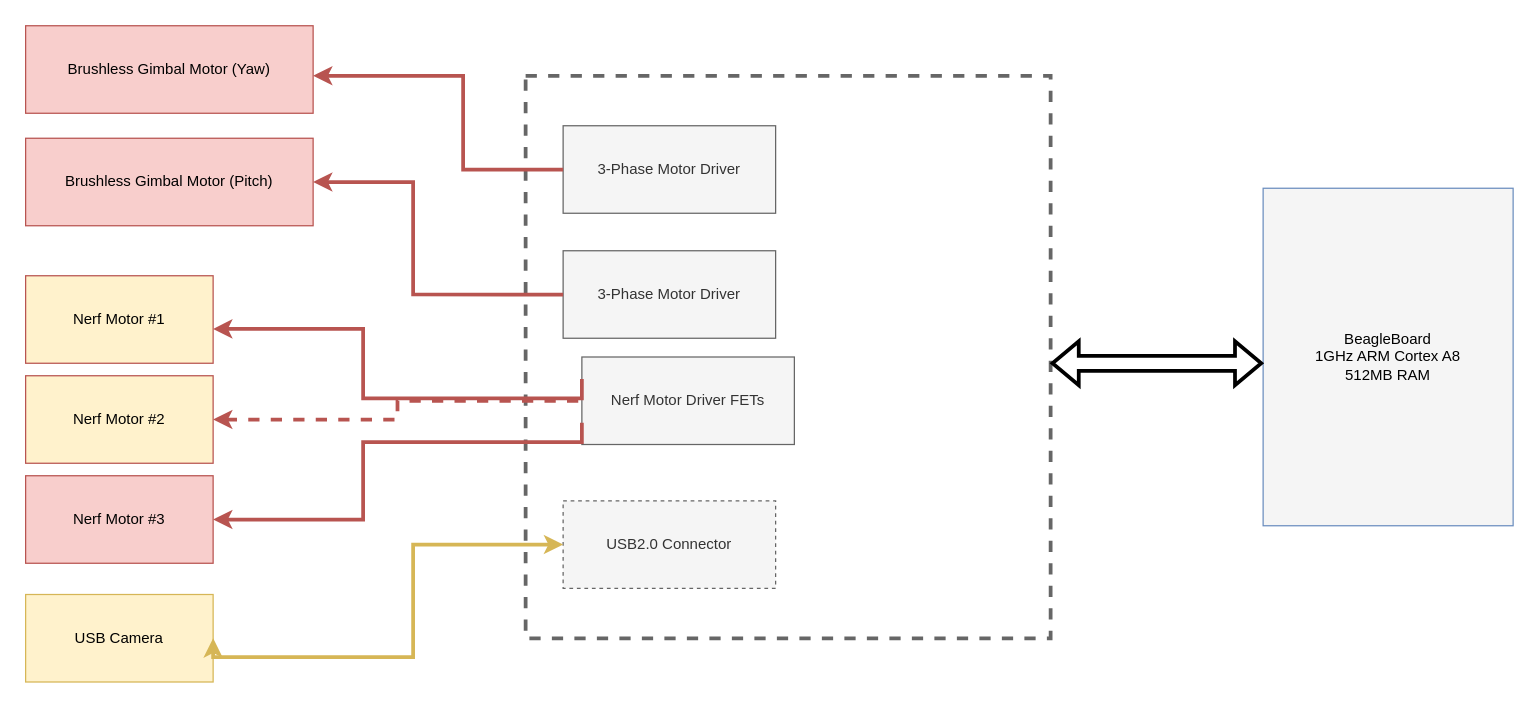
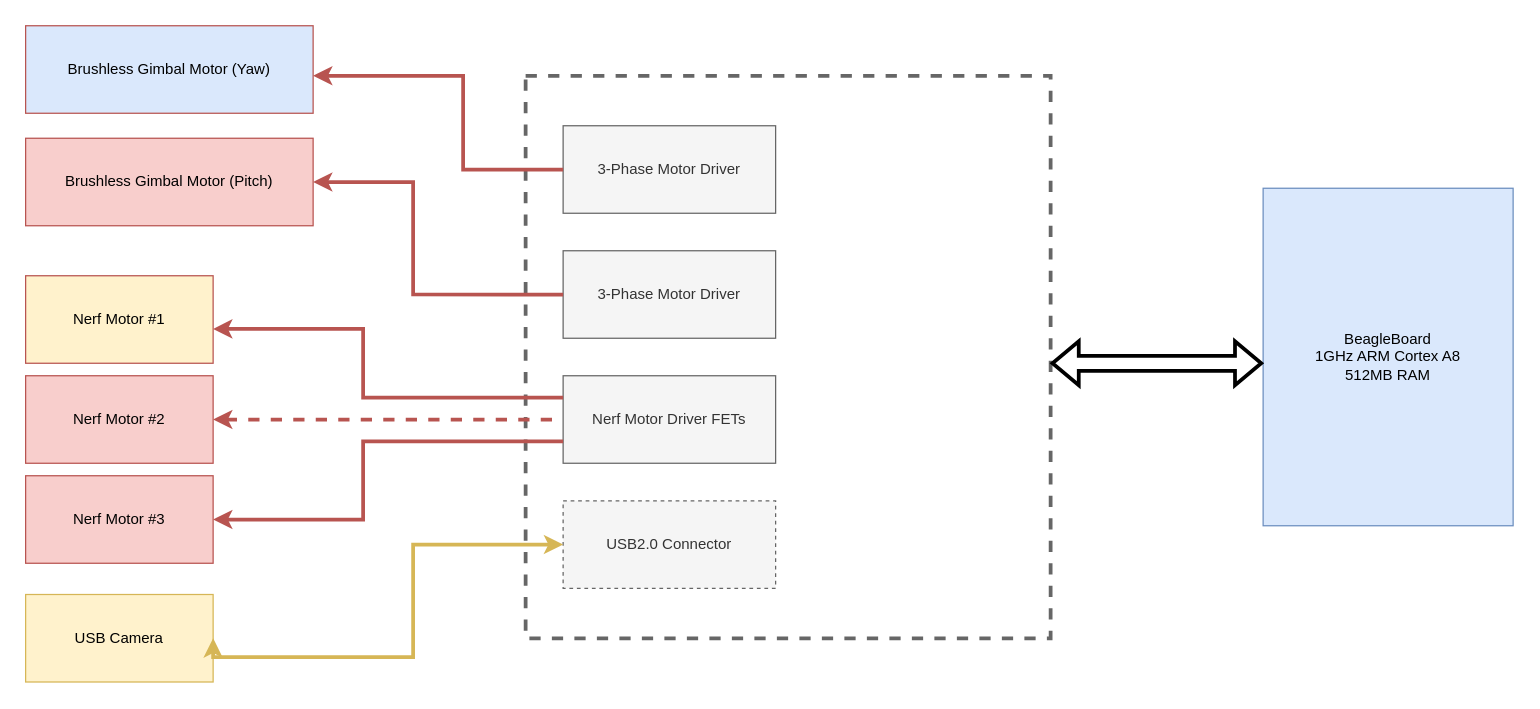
(169, 69) -> (169, 69)
(1388, 357) -> (1388, 357)
(688, 401) -> (669, 419)
(119, 419) -> (119, 419)
